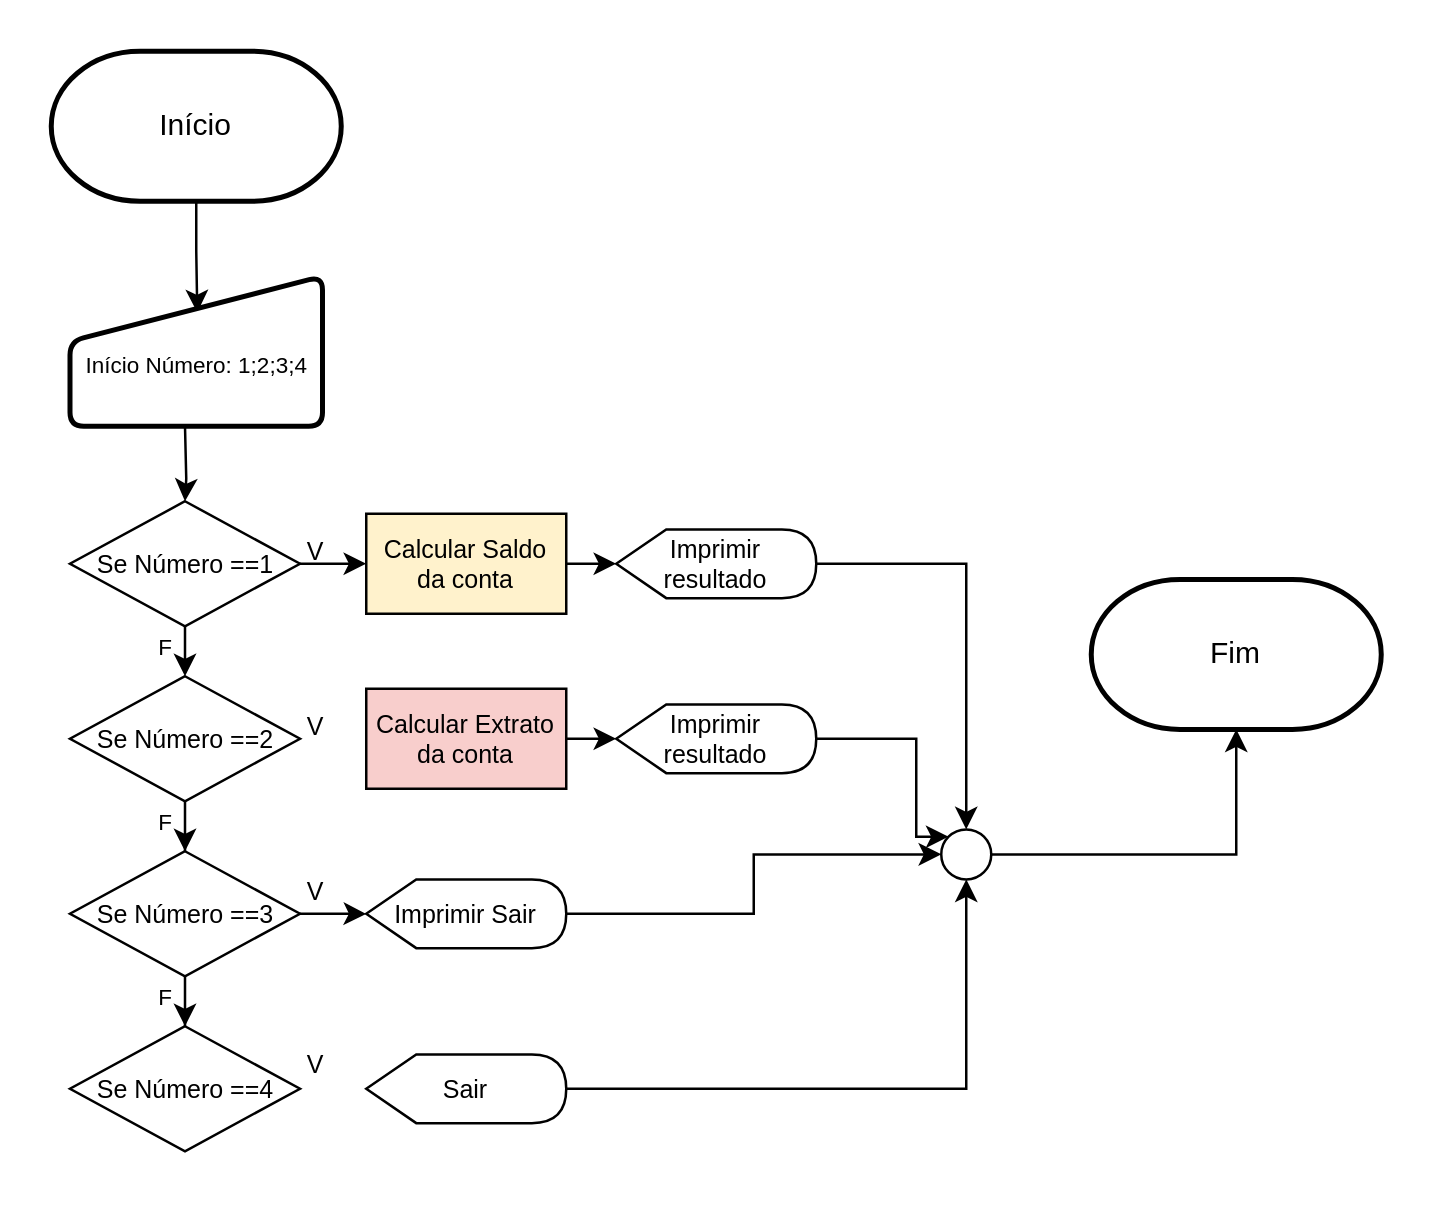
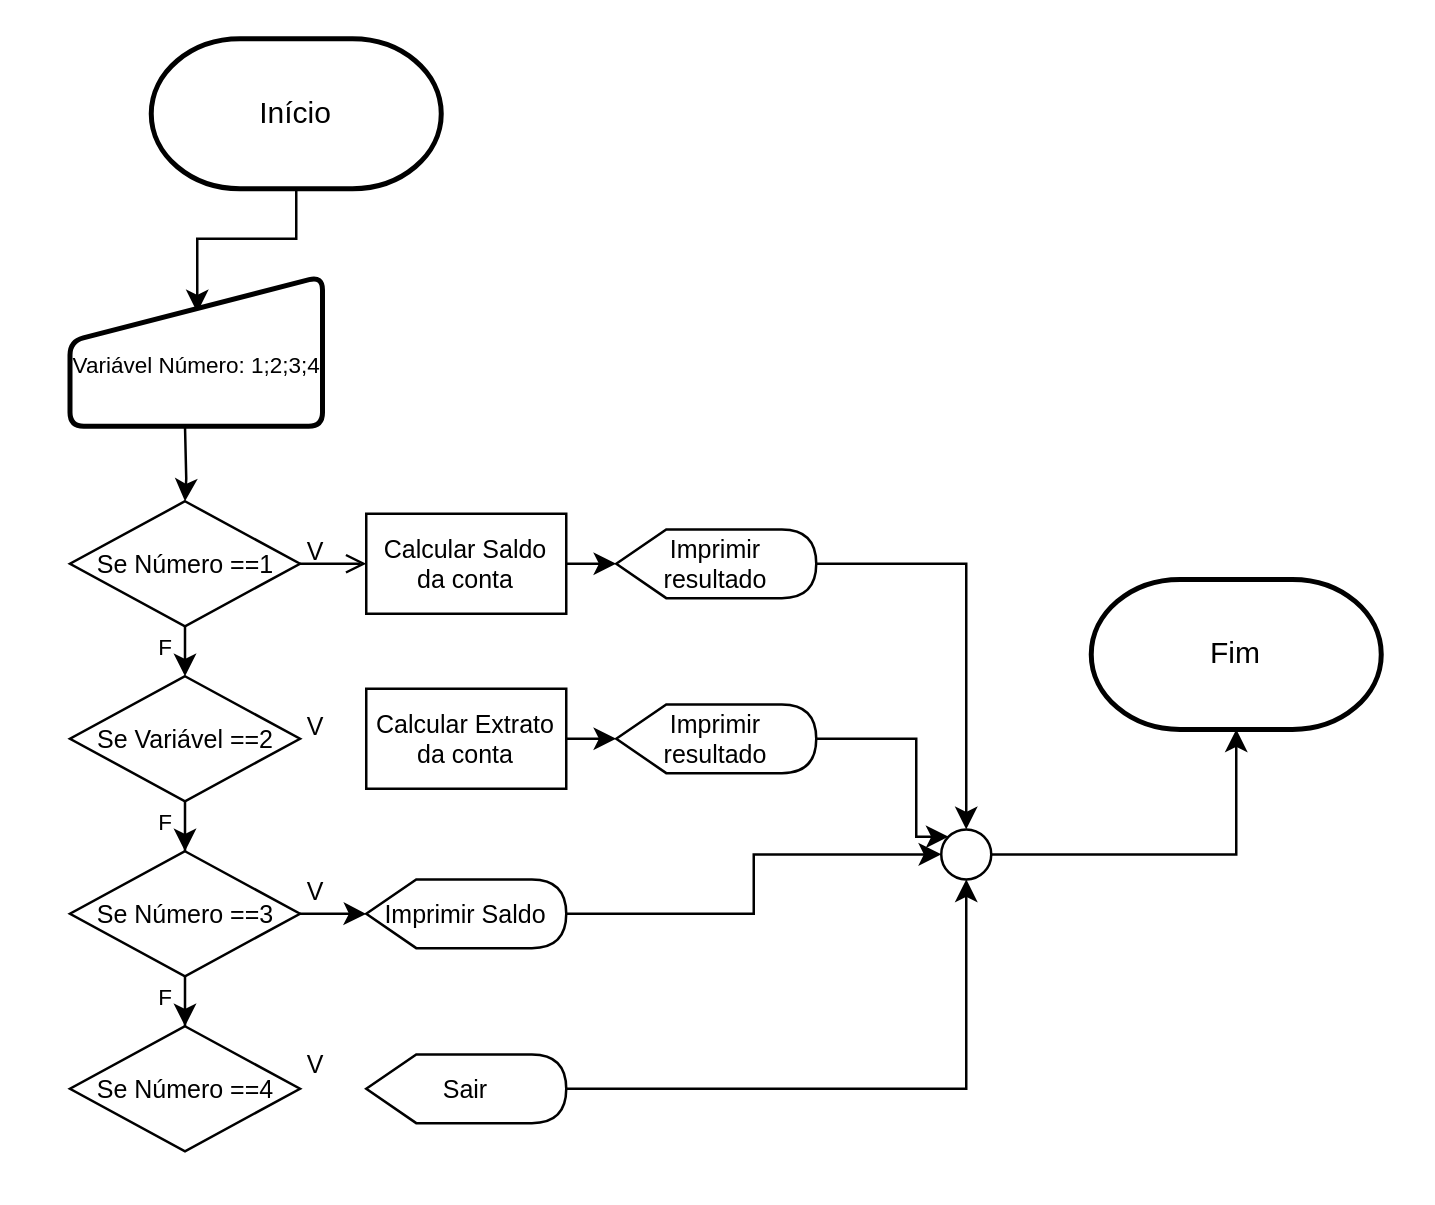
(196, 126) -> (296, 114)
(198, 351) -> (198, 351)
(348, 564) -> (352, 564)
(466, 564) -> (466, 564)
(186, 739) -> (186, 739)
(466, 739) -> (466, 739)
(466, 914) -> (466, 914)
